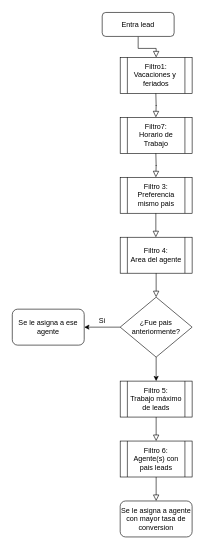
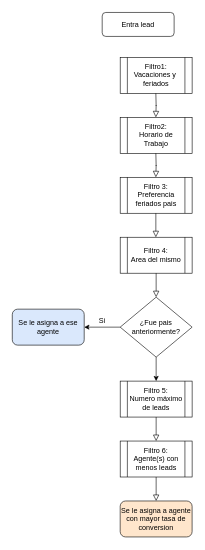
(142, 48) -> none
(156, 135) -> (156, 135)
(156, 195) -> (156, 195)
(156, 255) -> (156, 255)
(48, 327) -> (48, 327)
(156, 399) -> (156, 399)
(156, 459) -> (156, 459)
(156, 519) -> (156, 519)
